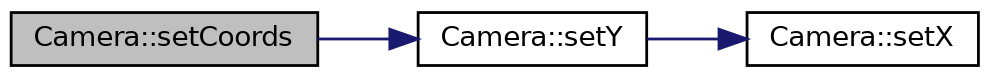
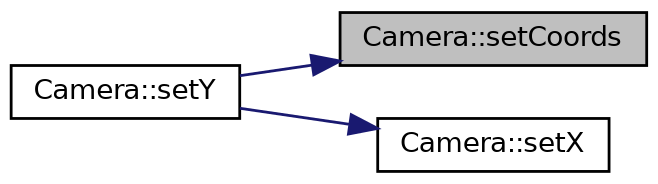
(354, 39) -> (276, 70)
